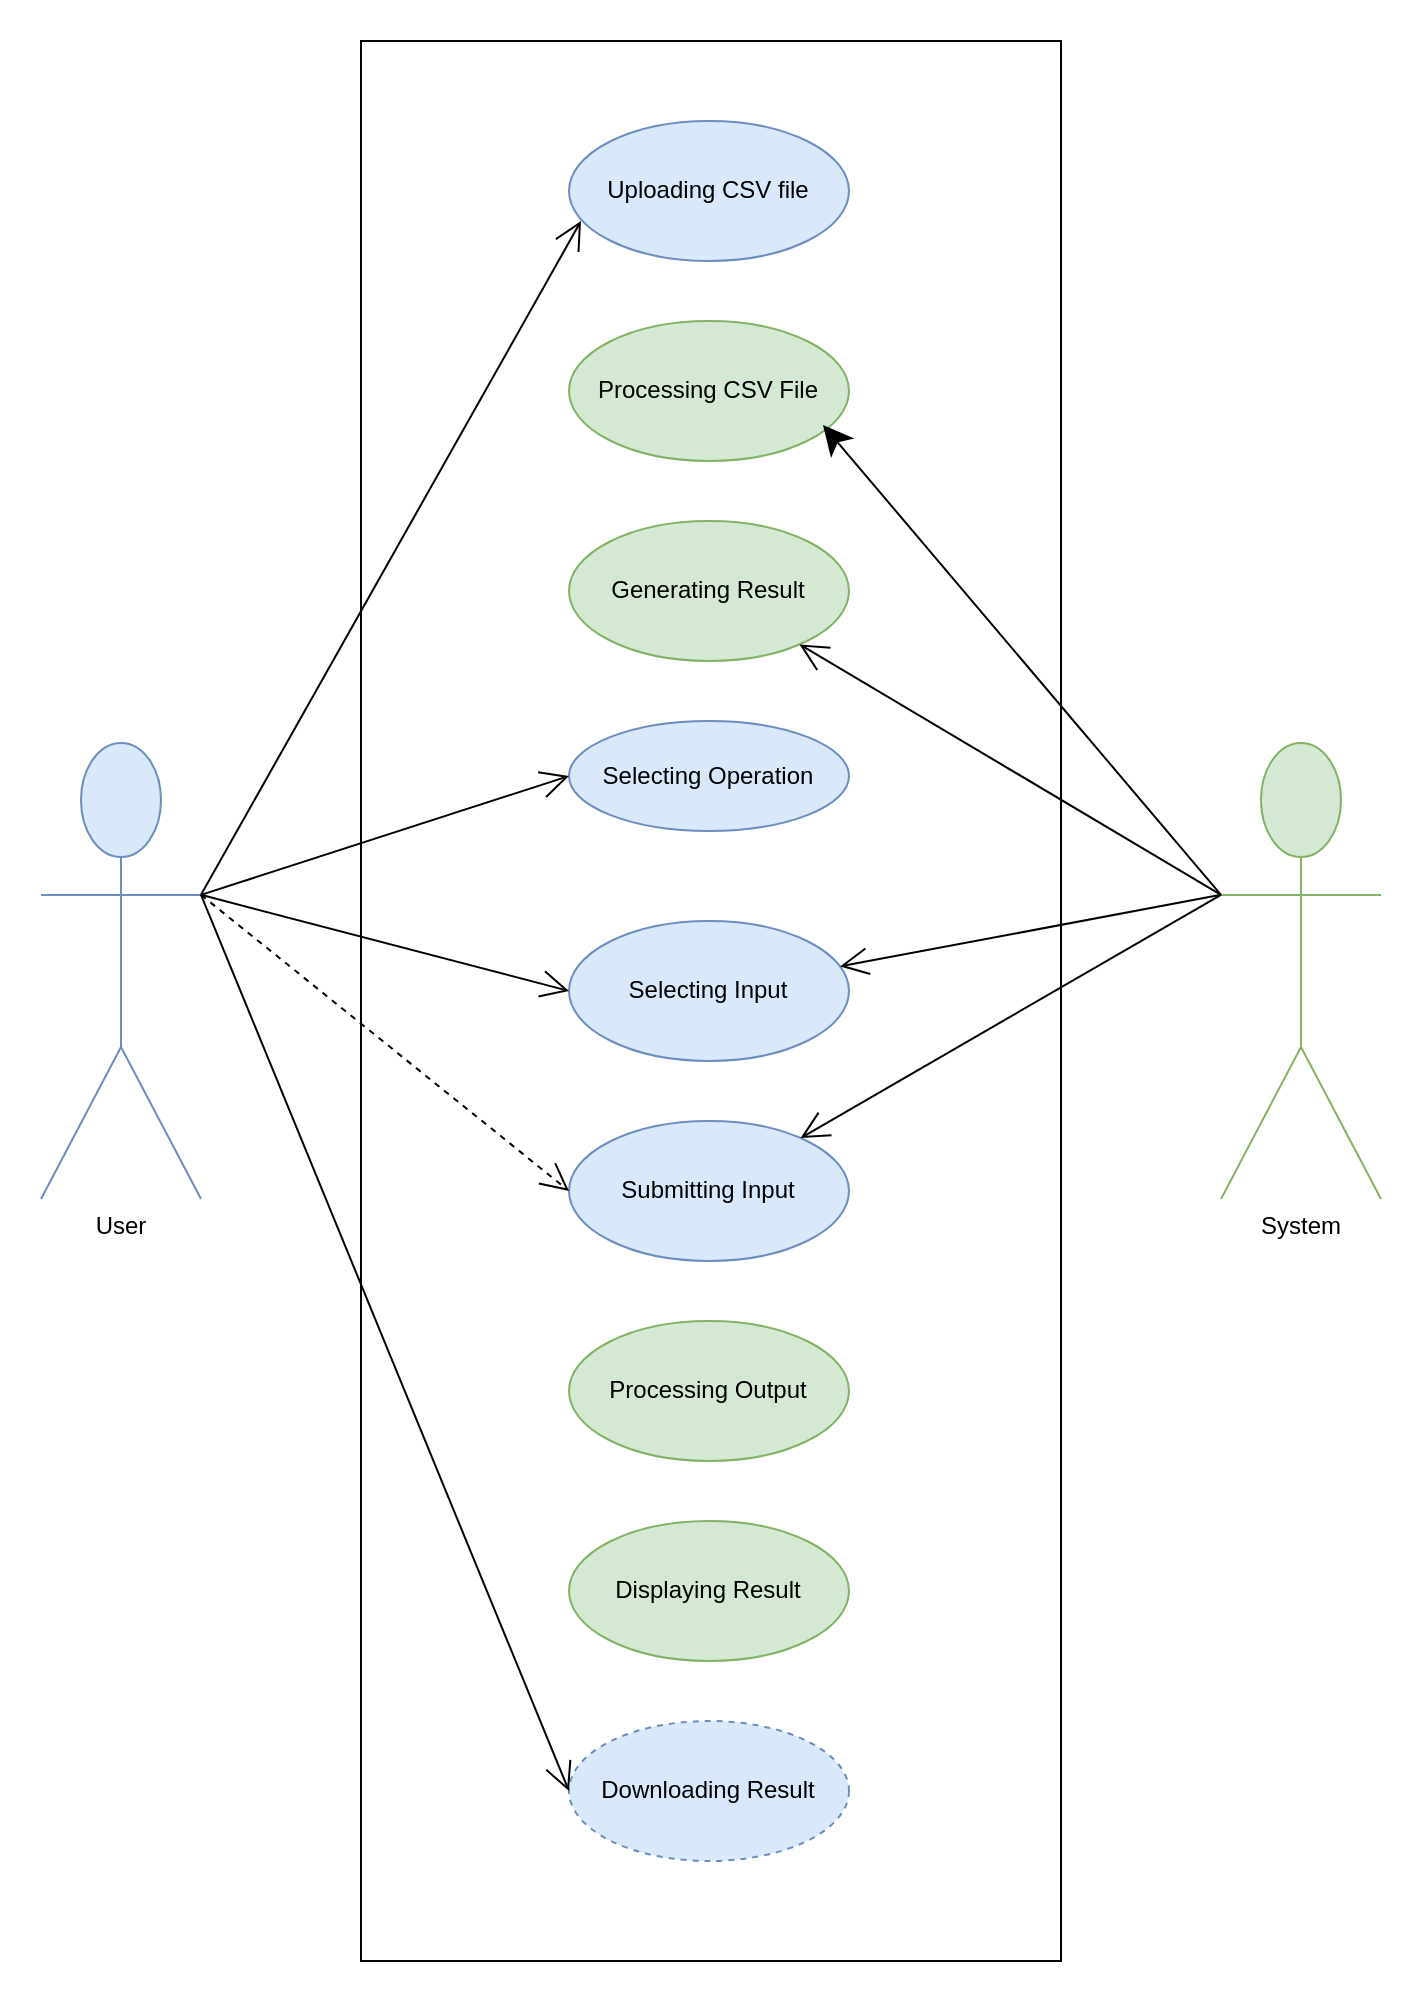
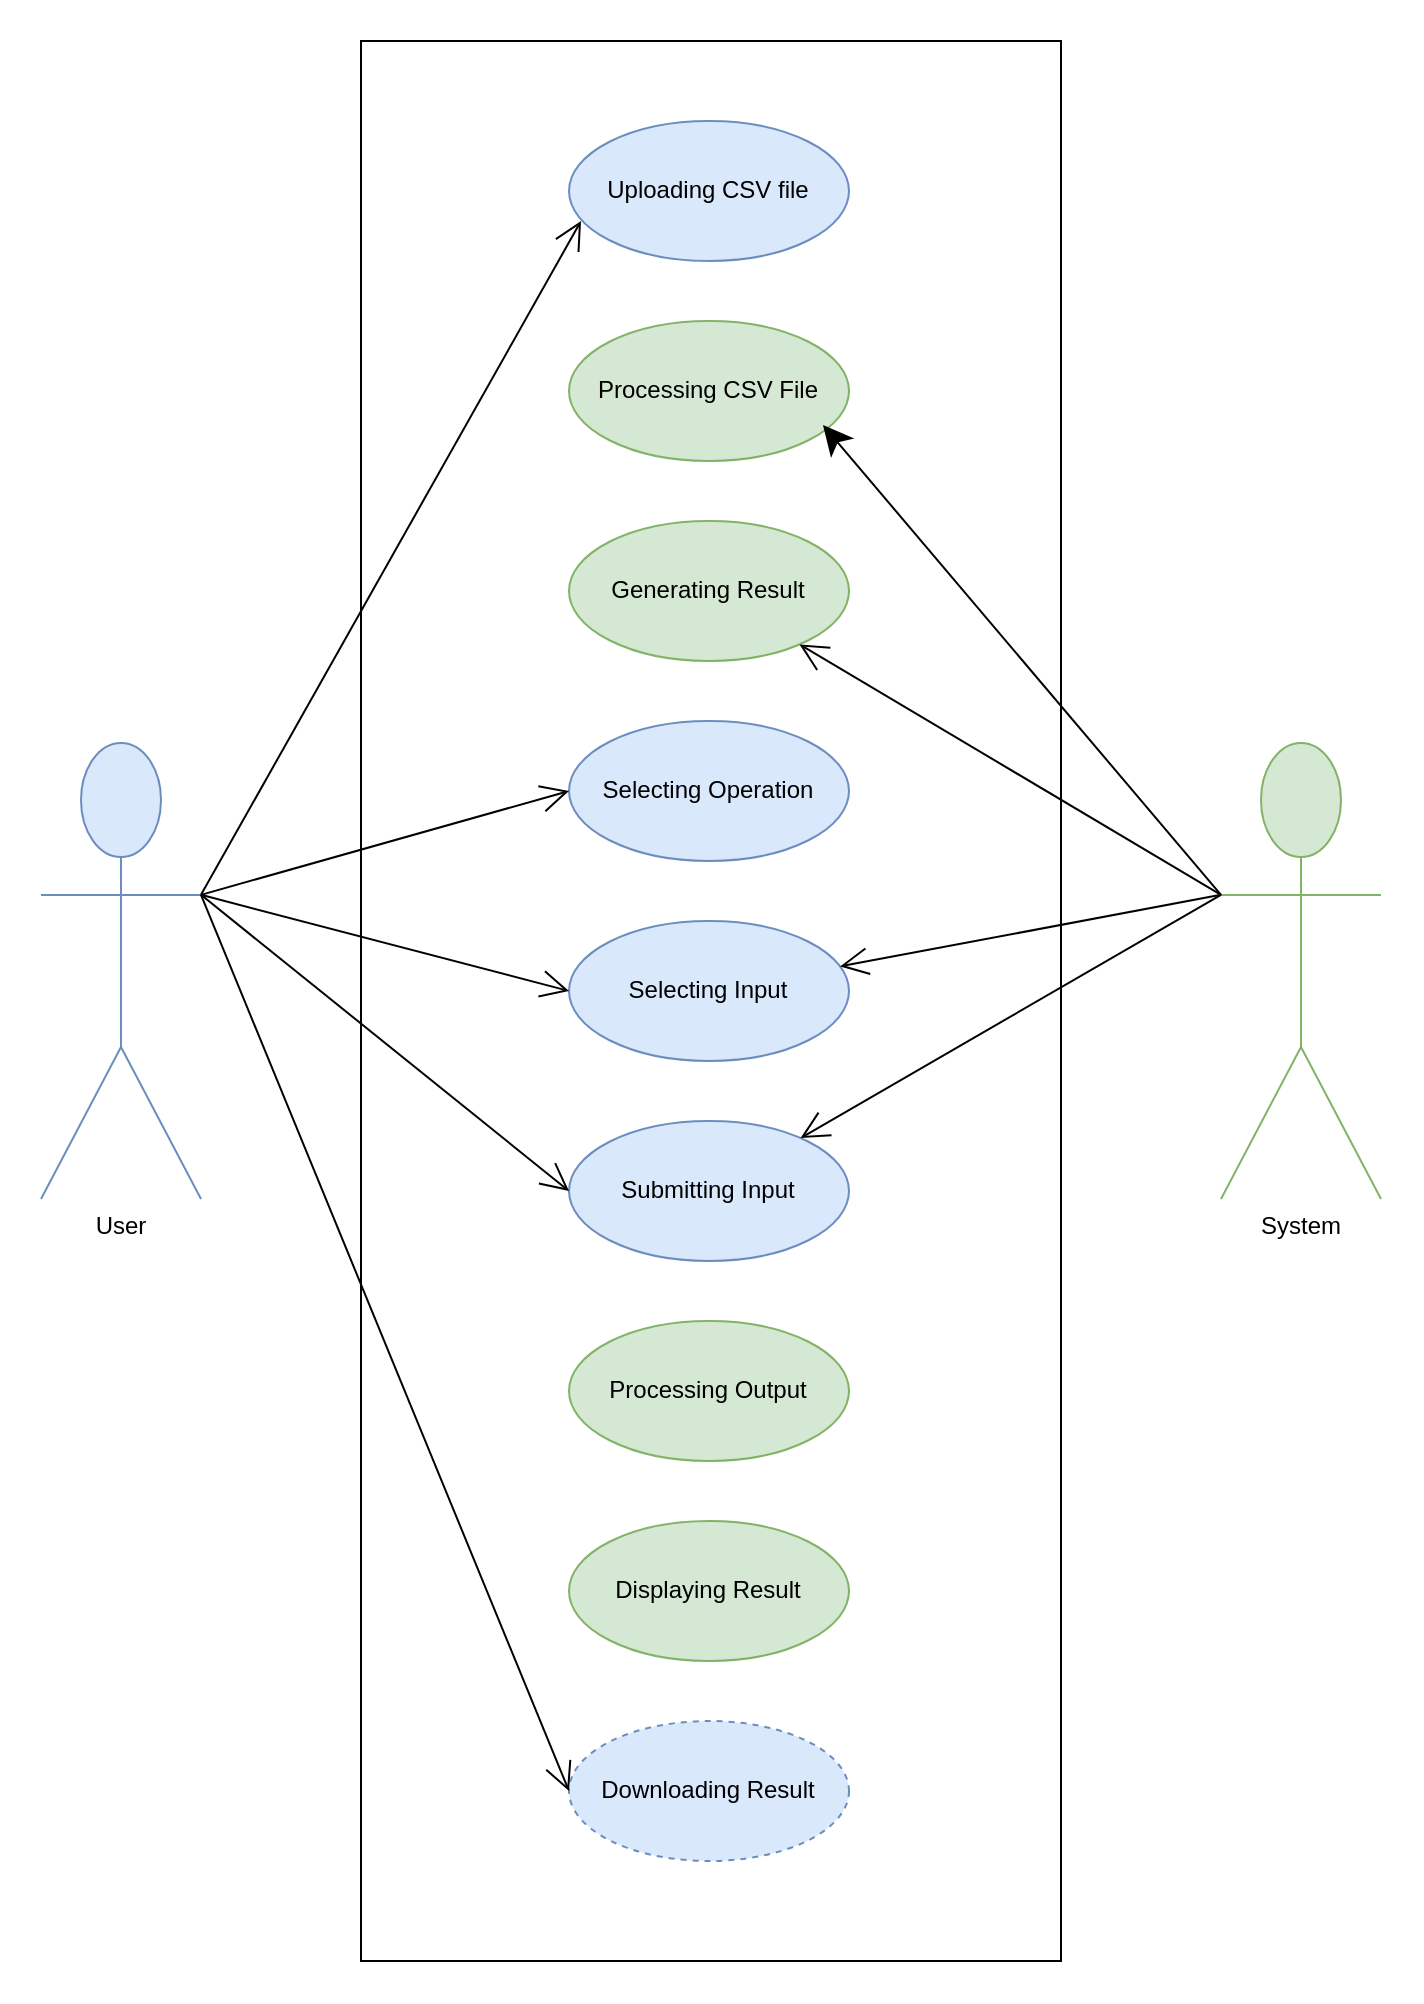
(709, 776) -> (709, 791)
(387, 1044) -> (387, 1044)
